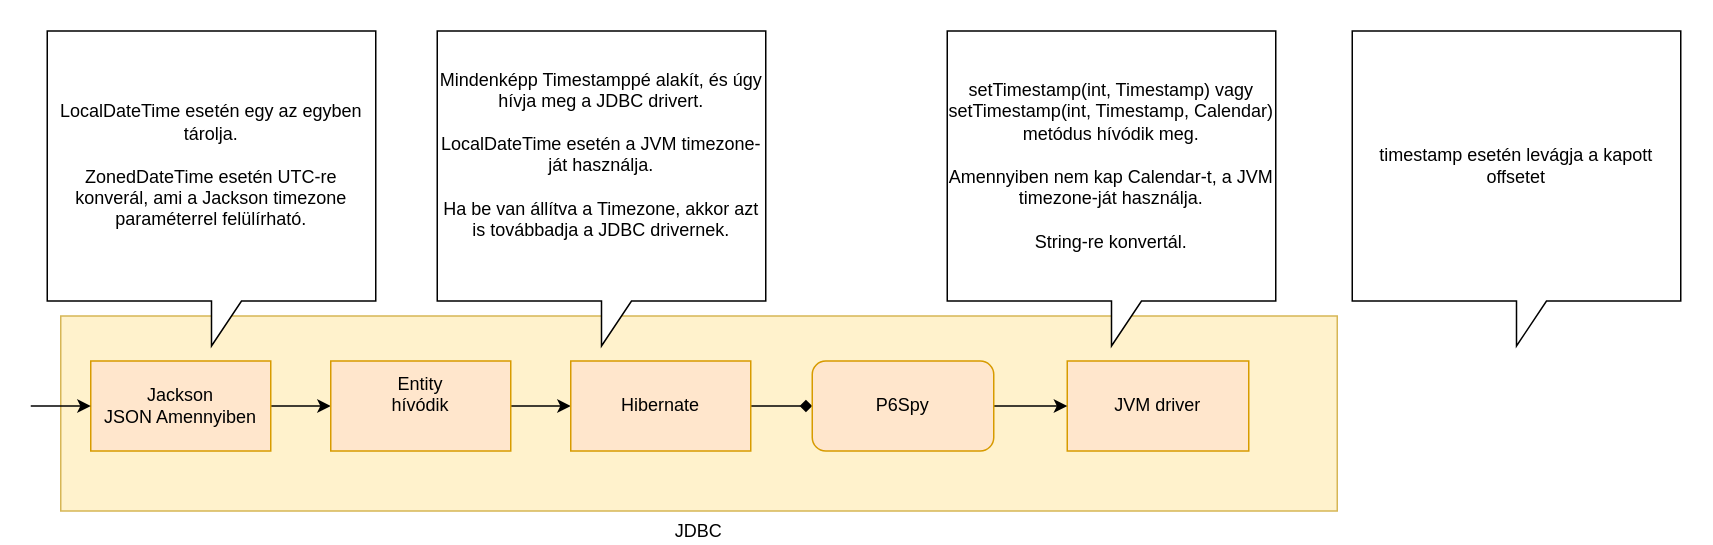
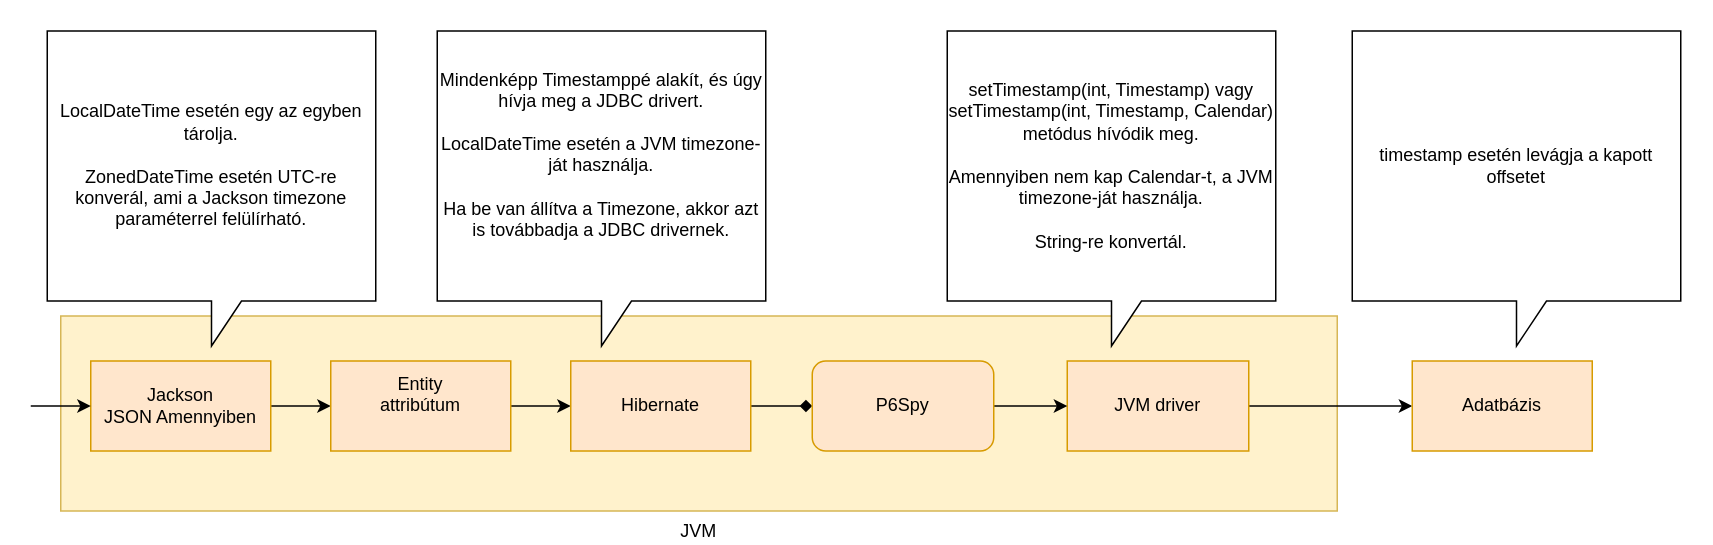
(421, 406) -> (421, 406)
none -> (1325, 406)
none -> (1502, 406)
(699, 532) -> (699, 532)
